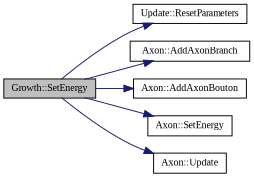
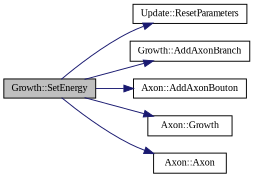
(190, 51) -> (190, 51)
(190, 126) -> (190, 126)
(190, 163) -> (190, 163)
